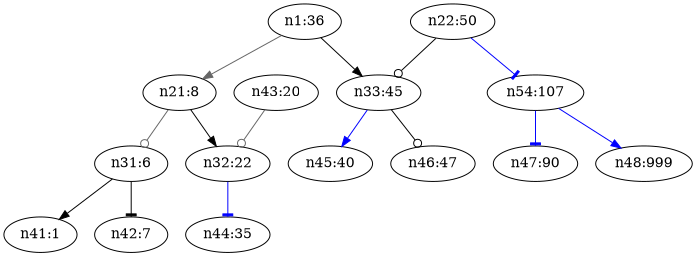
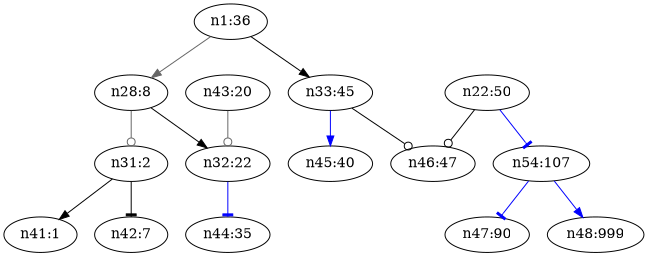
(419, 54) -> (463, 125)
(180, 93) -> (131, 93)
(131, 164) -> (131, 164)
